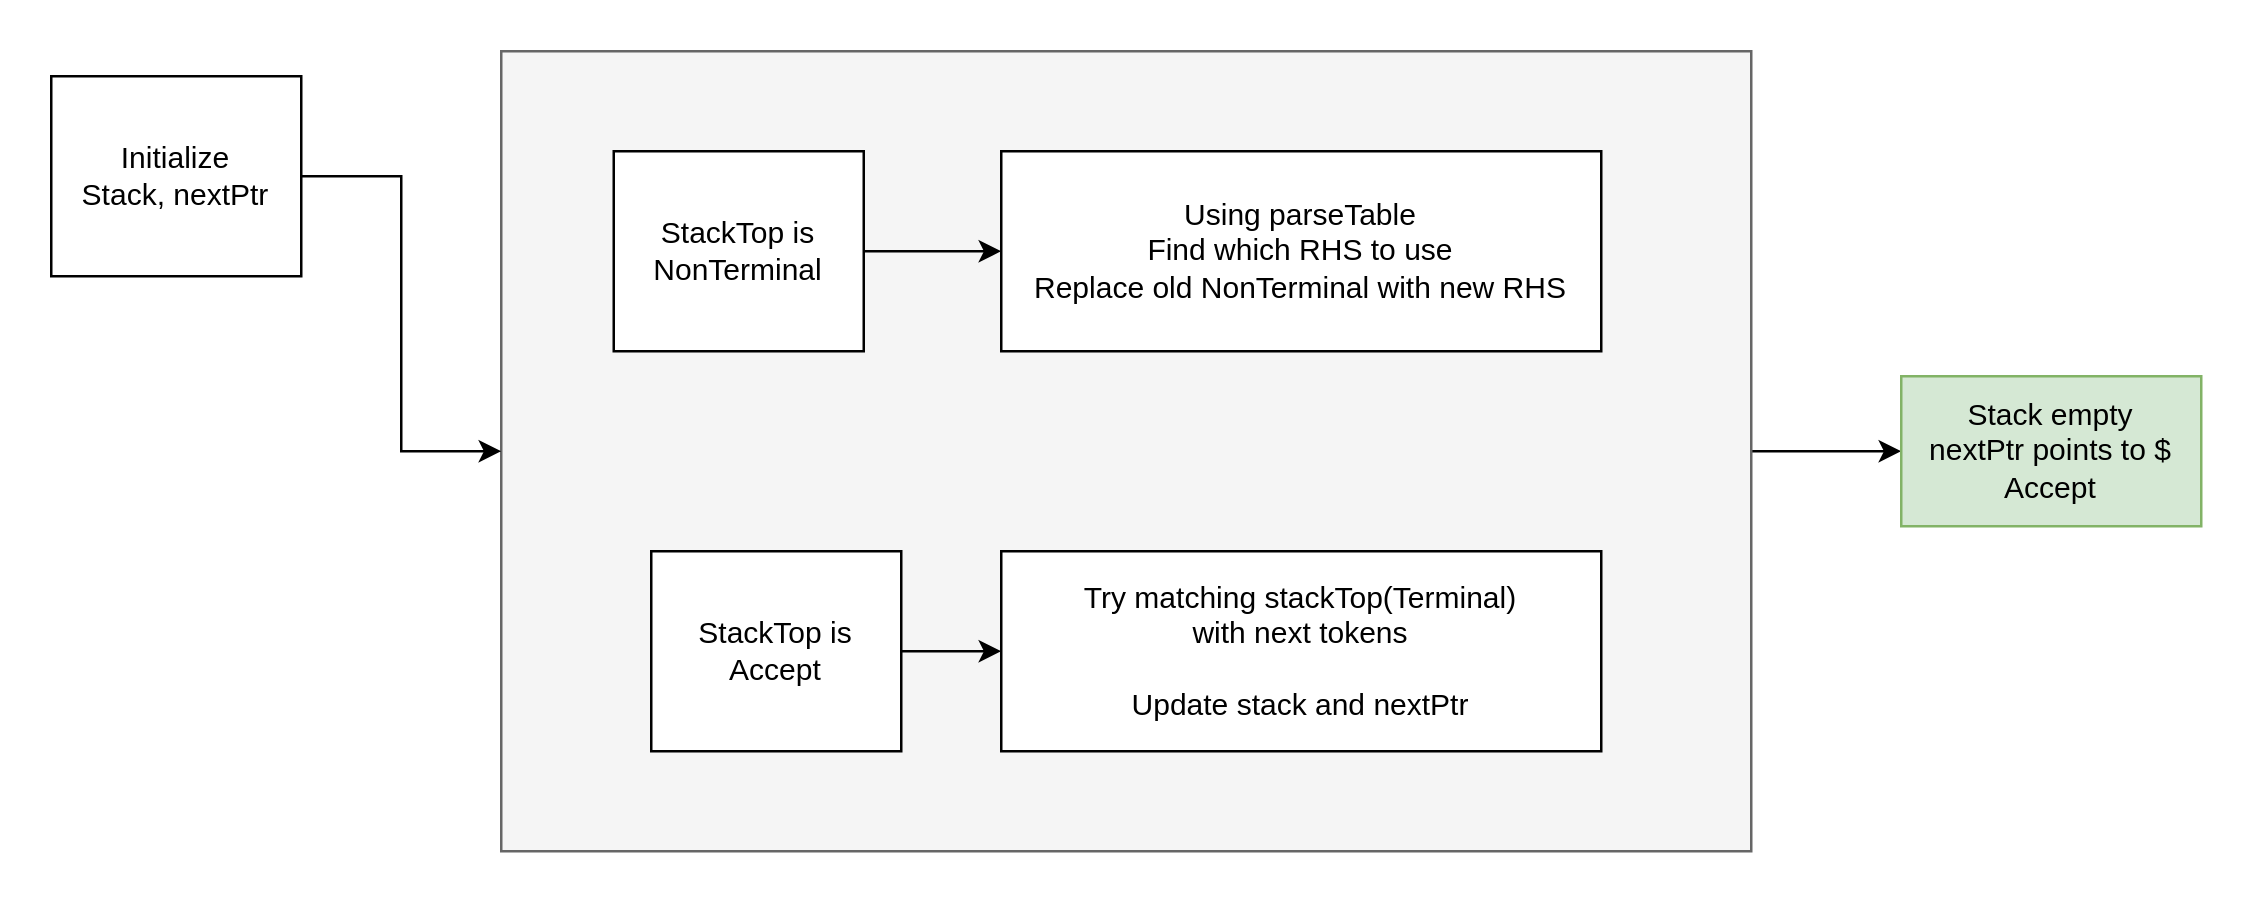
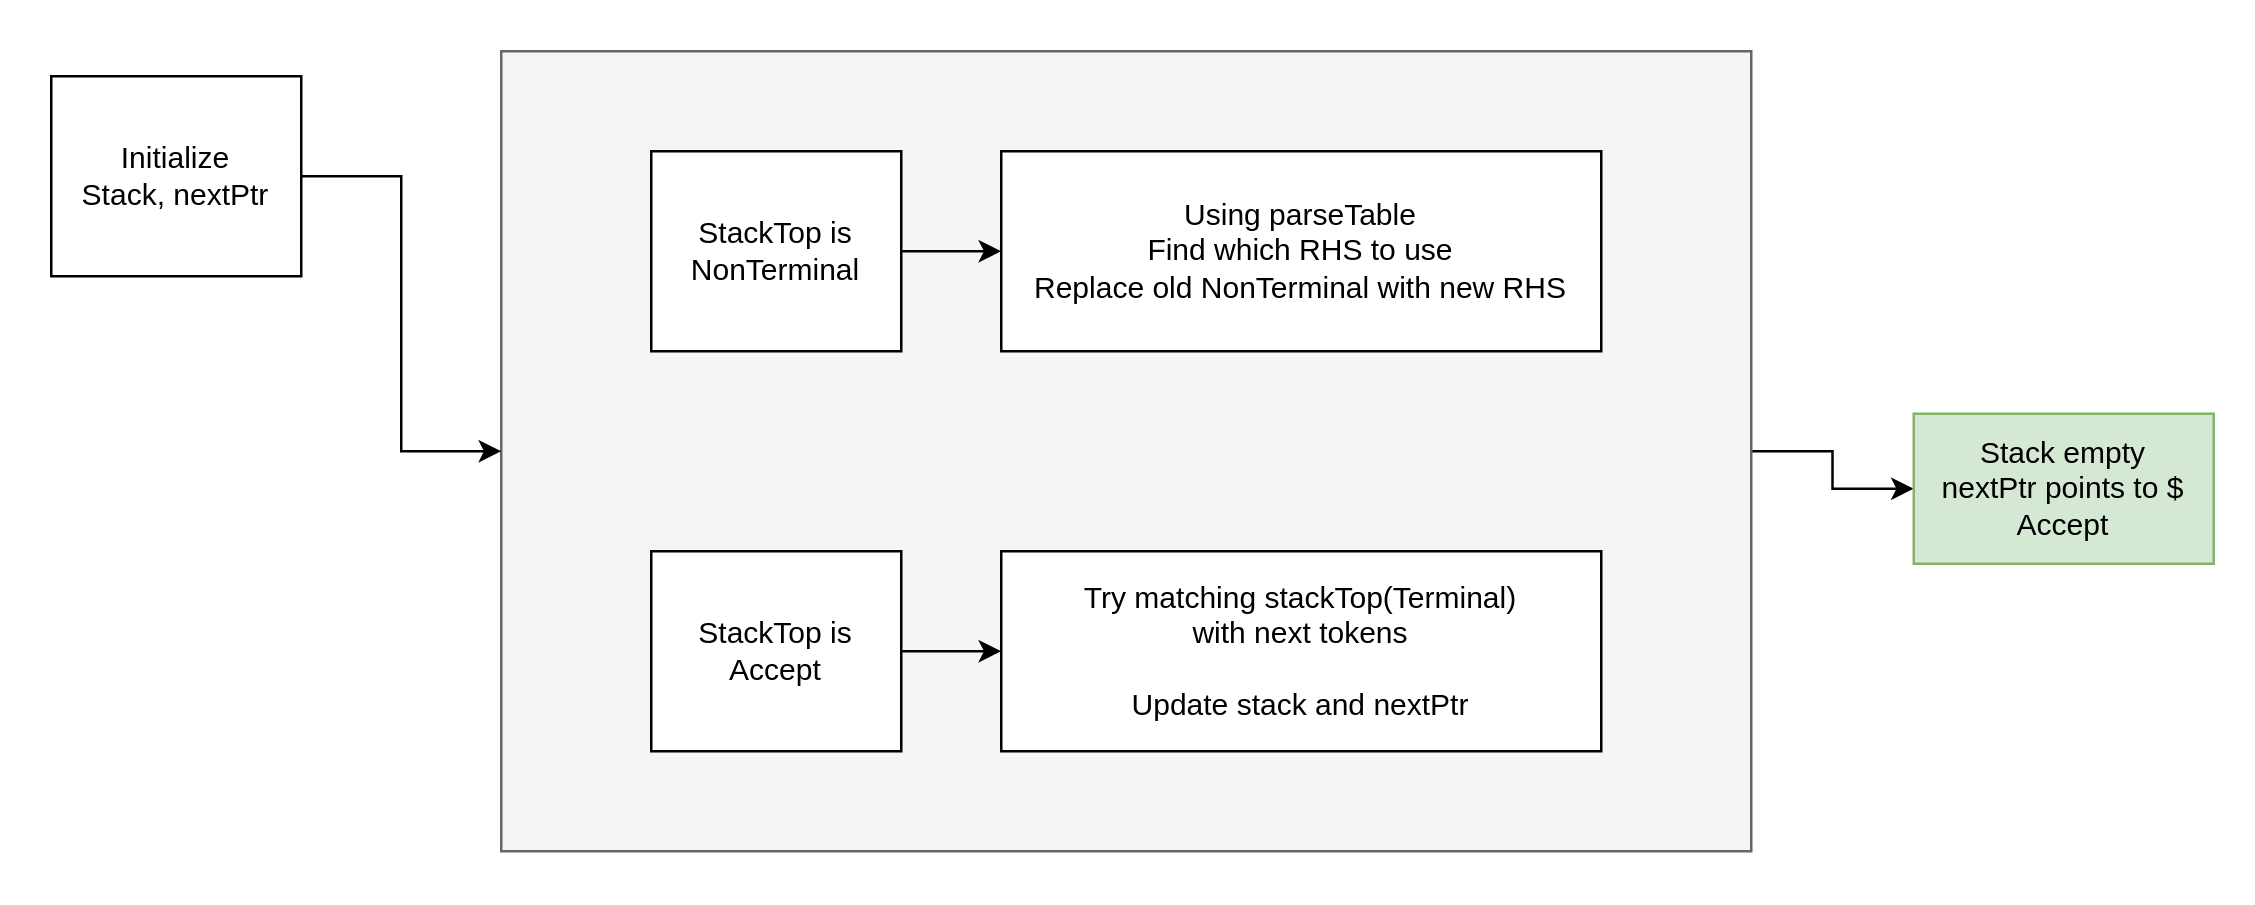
(739, 251) -> (776, 251)
(2051, 451) -> (2064, 489)
